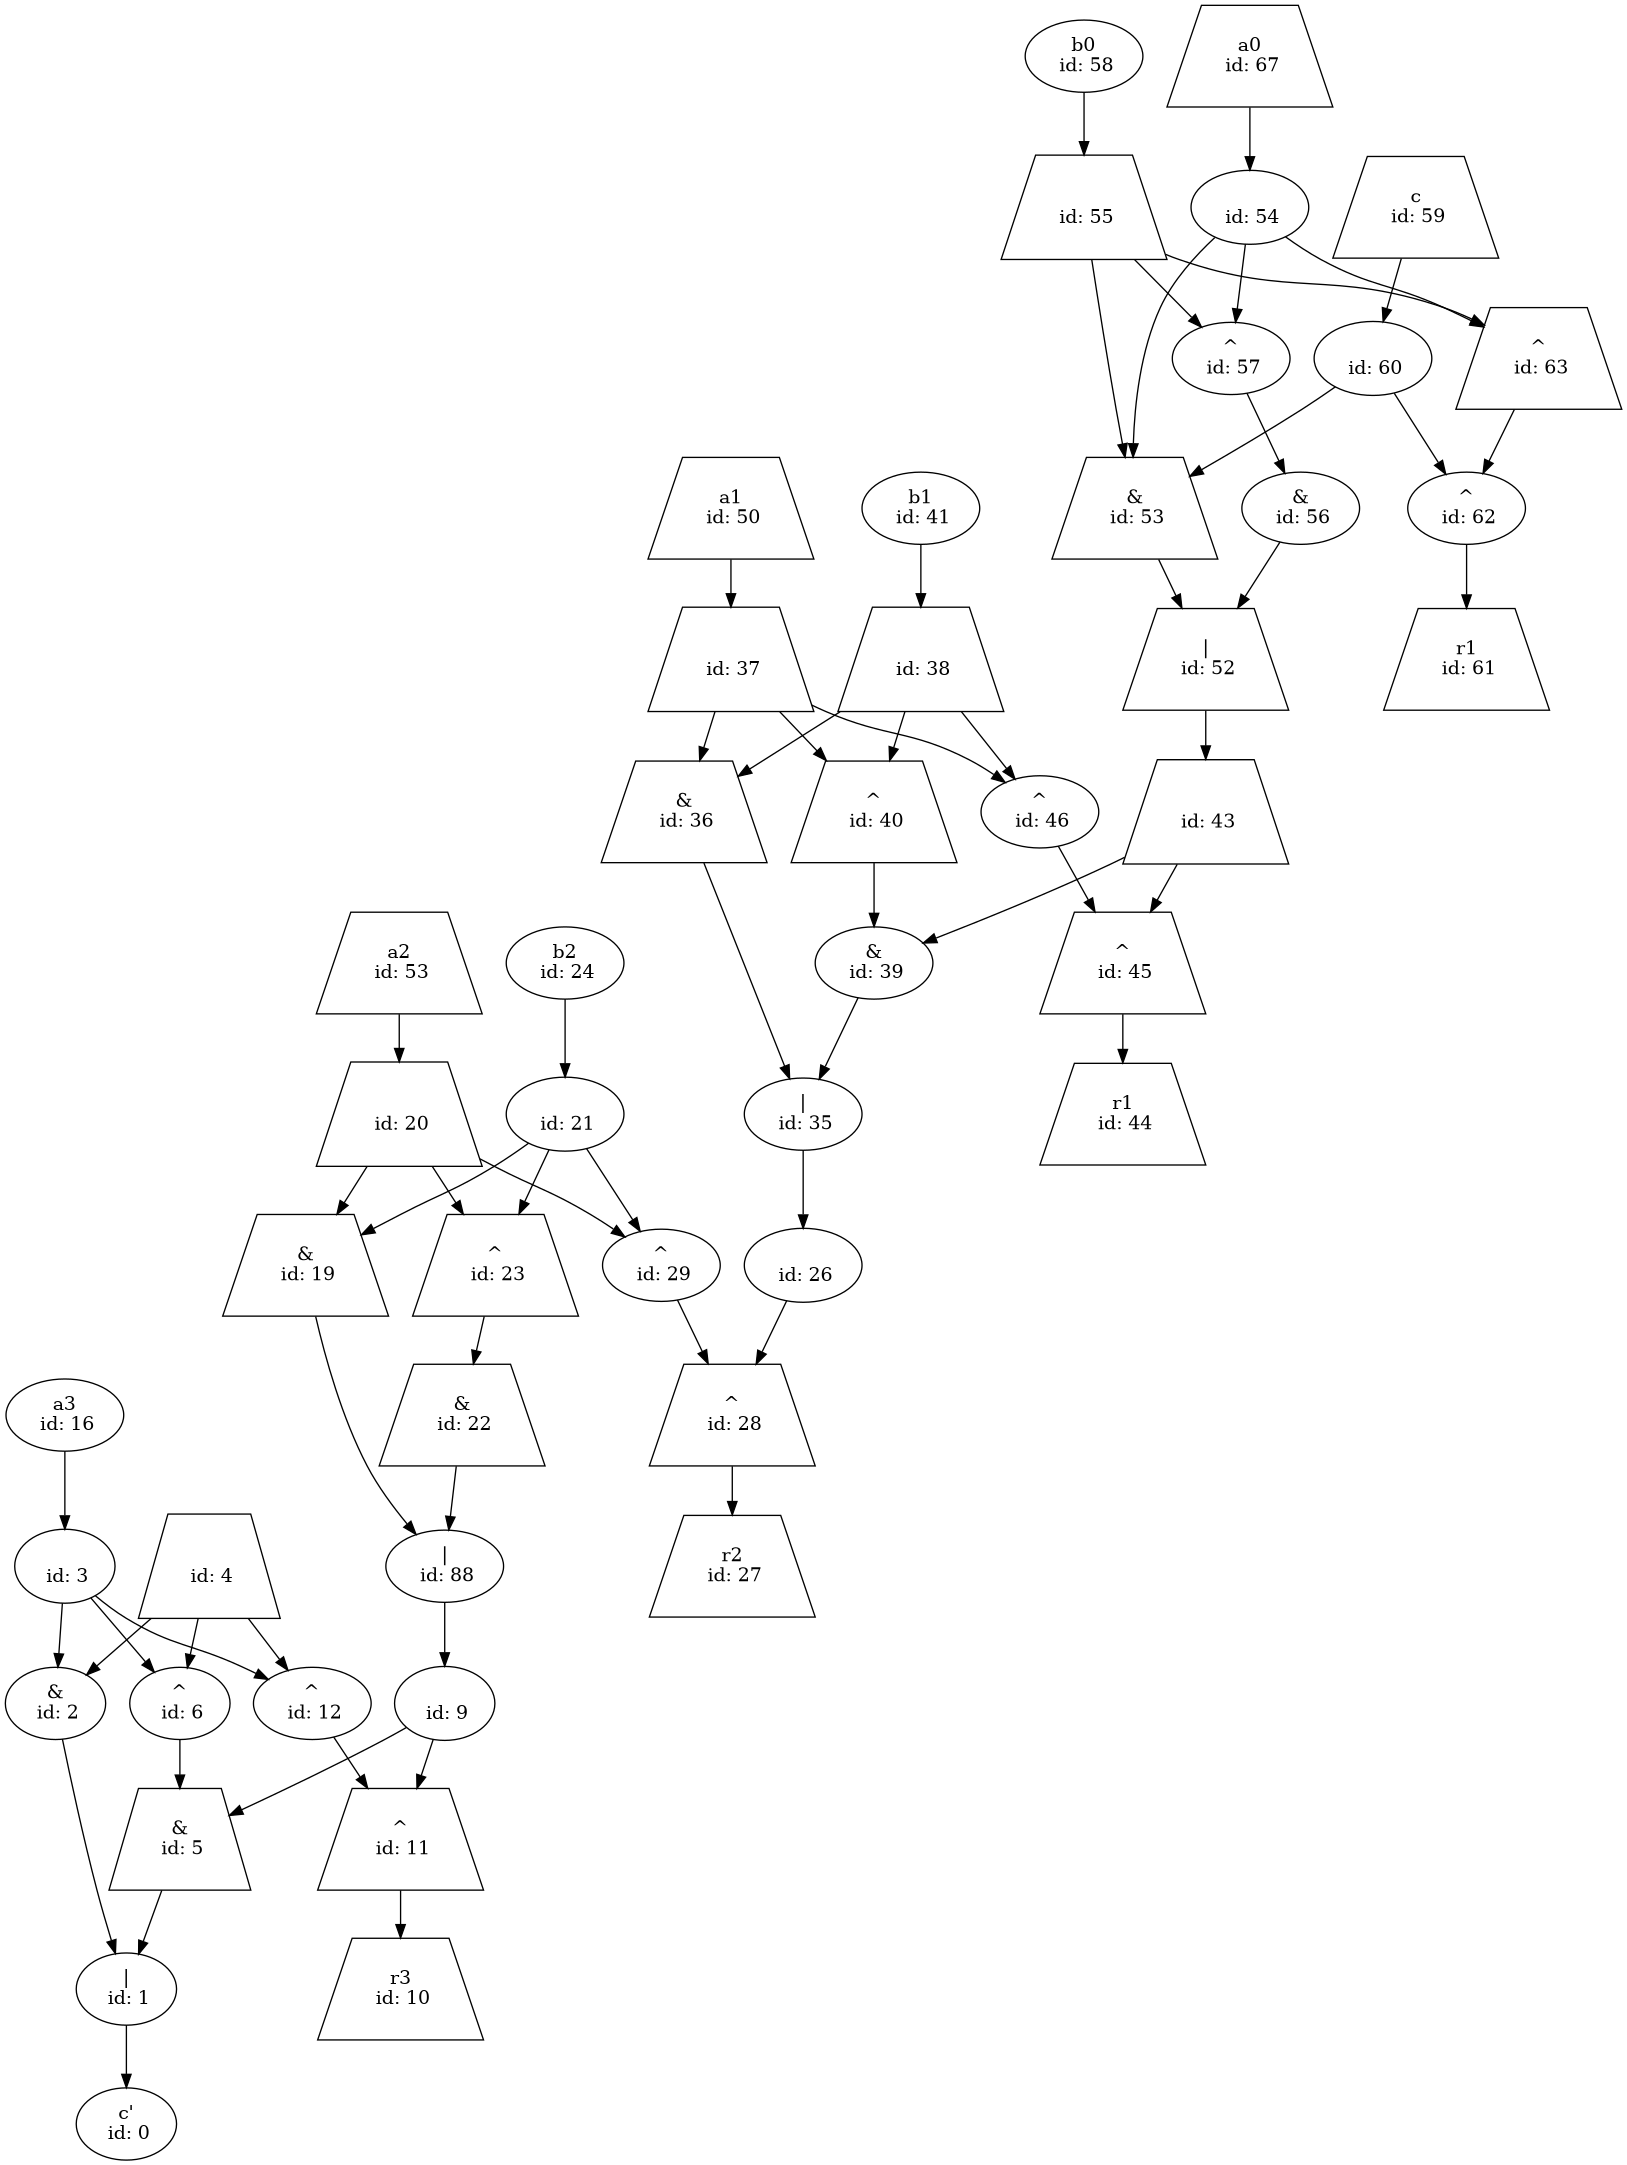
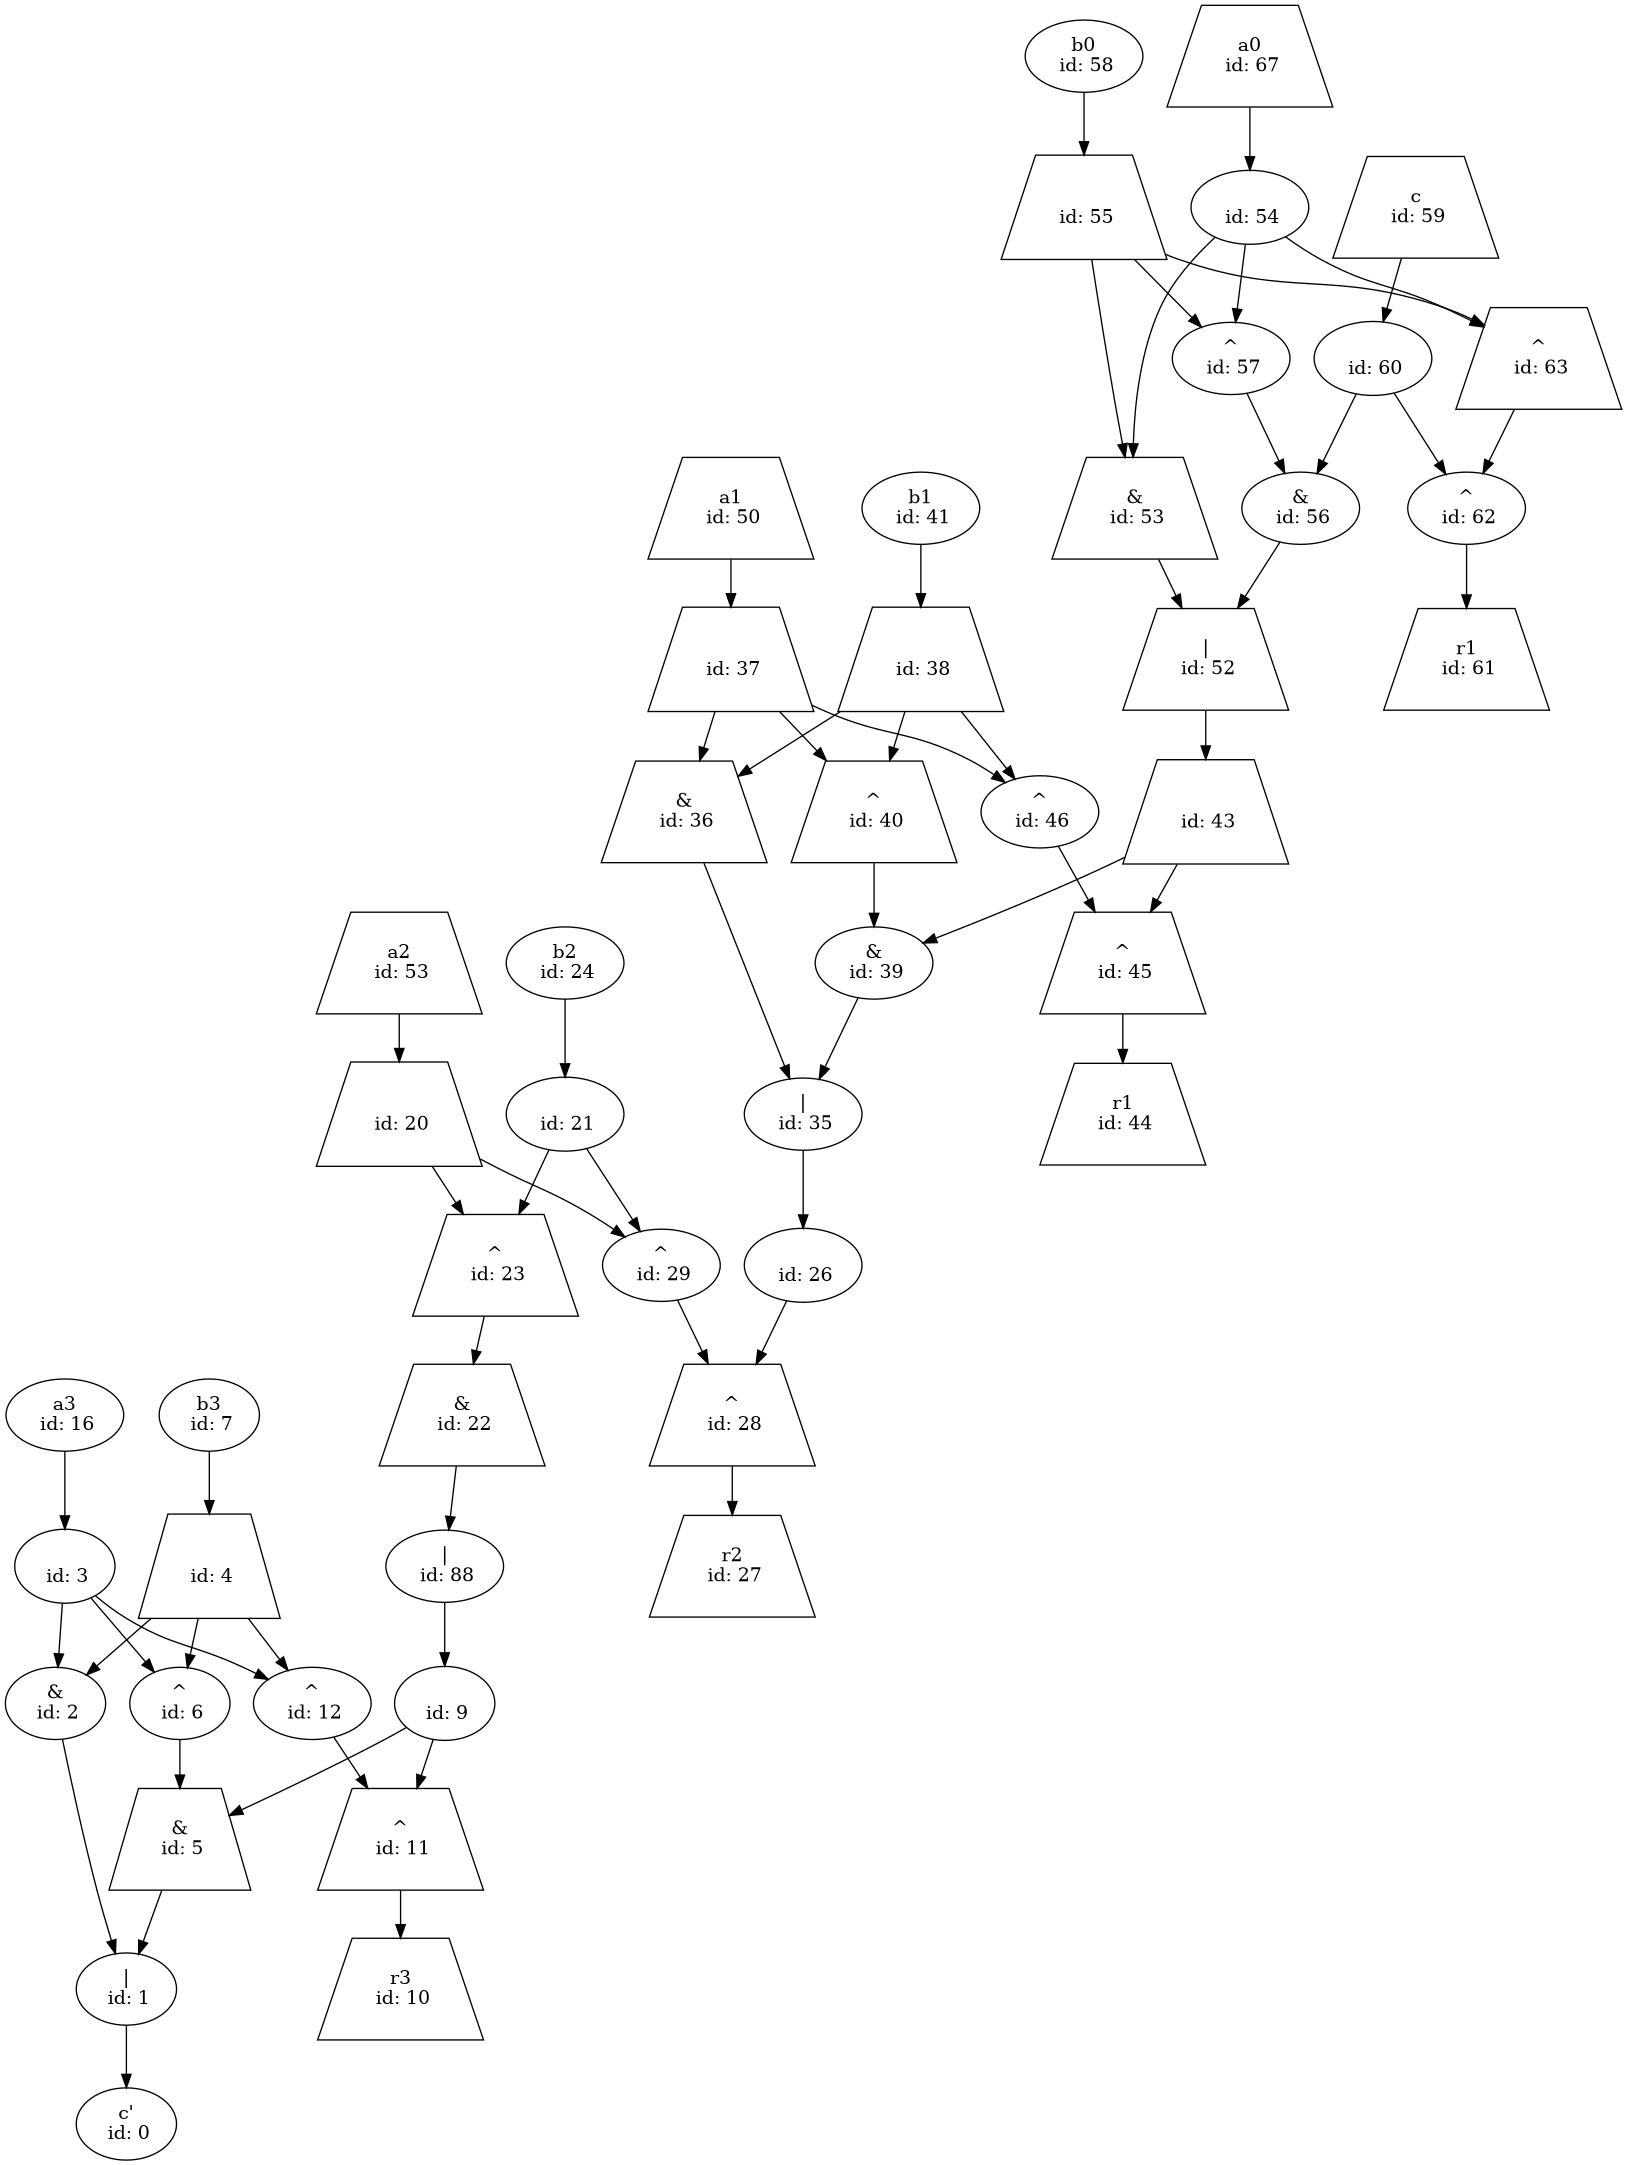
(1273, 428) -> (1340, 428)
(306, 1265) -> none
none -> (209, 1415)
